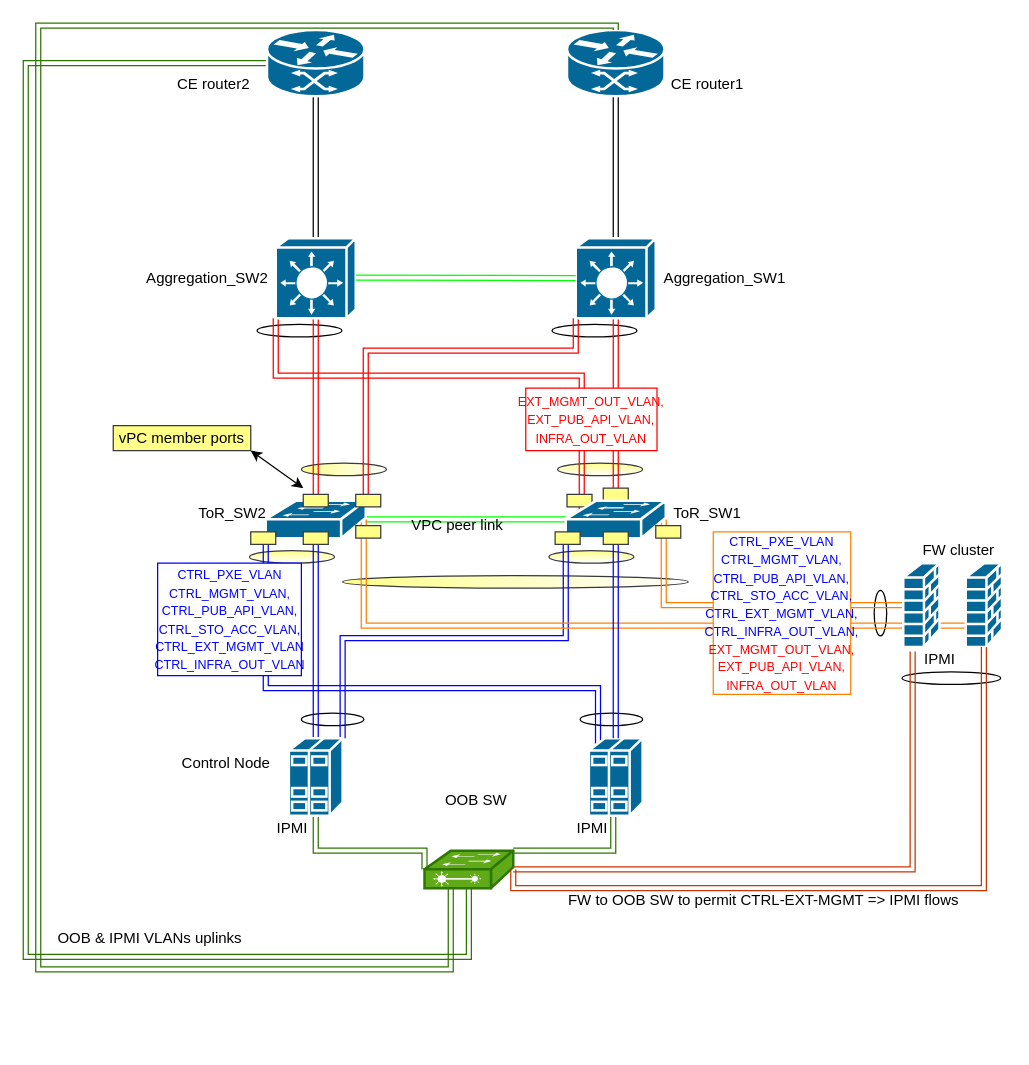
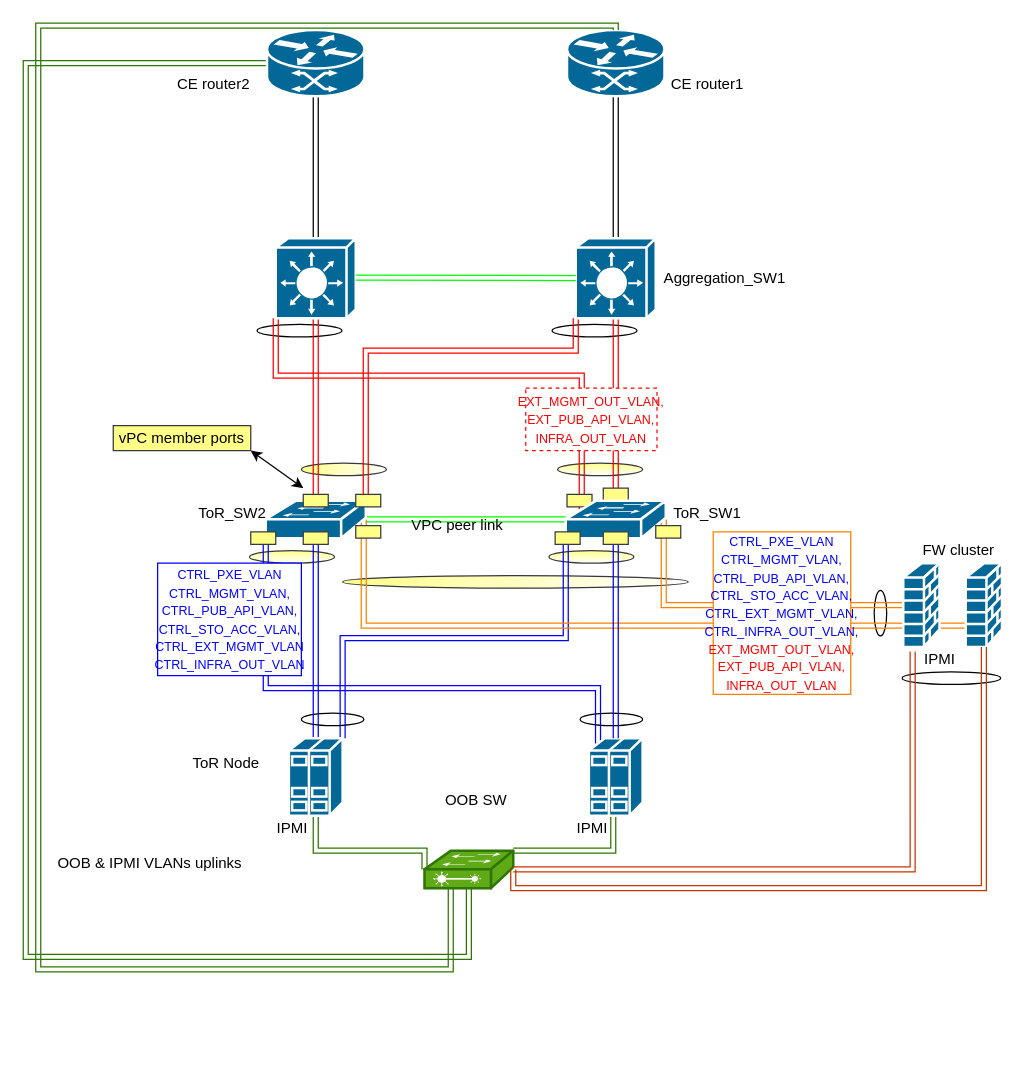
(207, 278) -> none
(591, 419) -> (591, 419)
(226, 763) -> (226, 763)
(763, 901) -> none
(149, 938) -> (149, 863)
